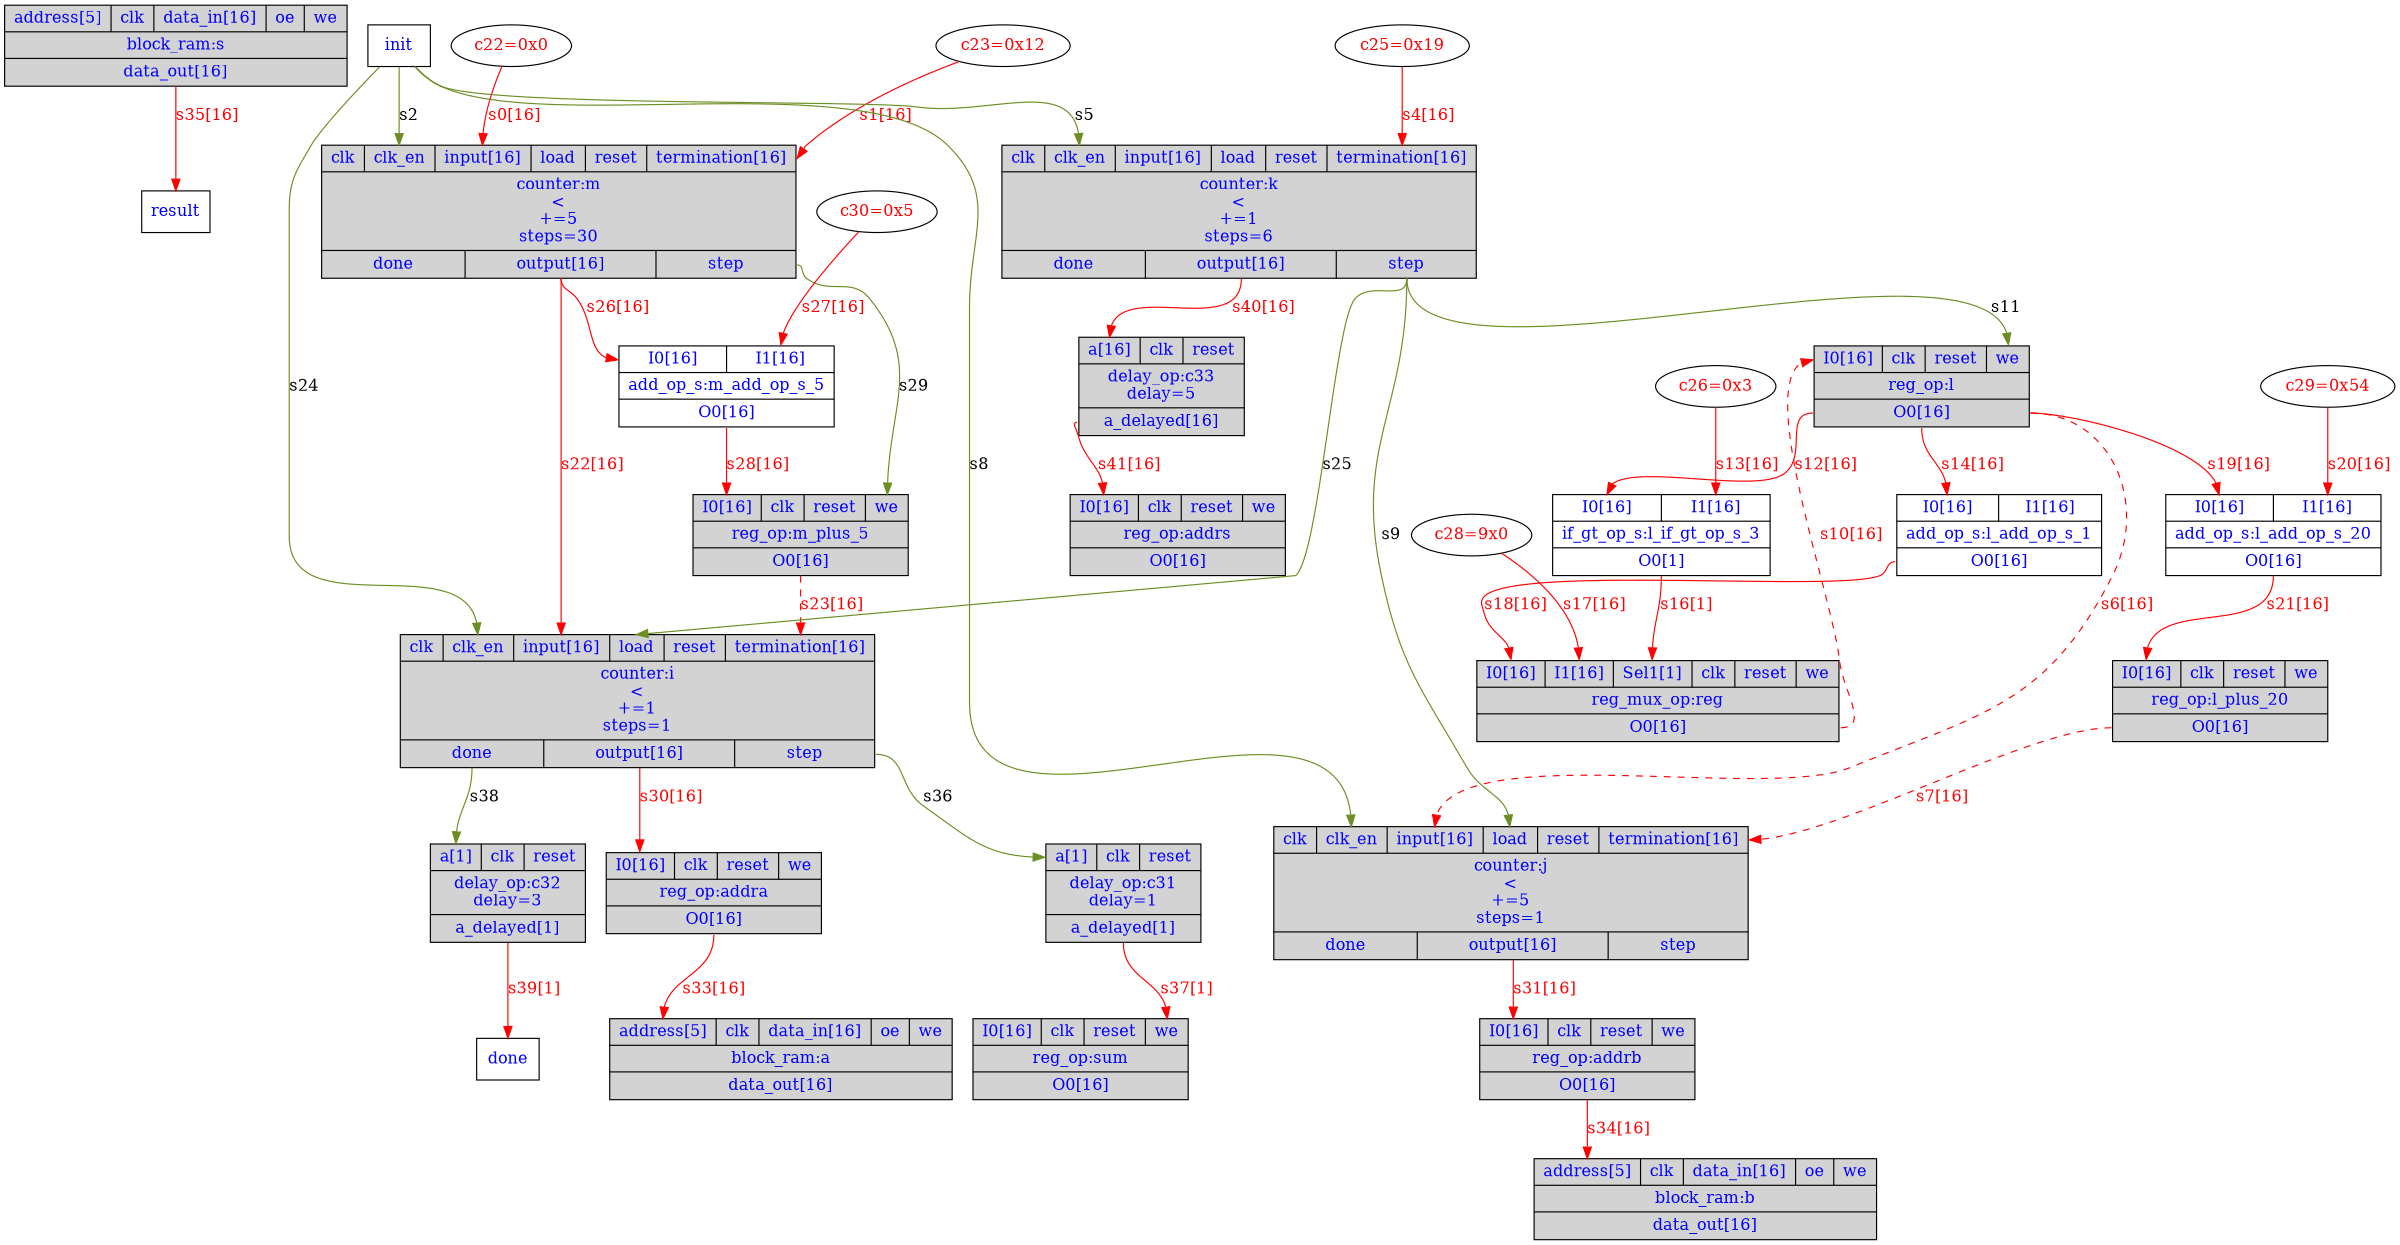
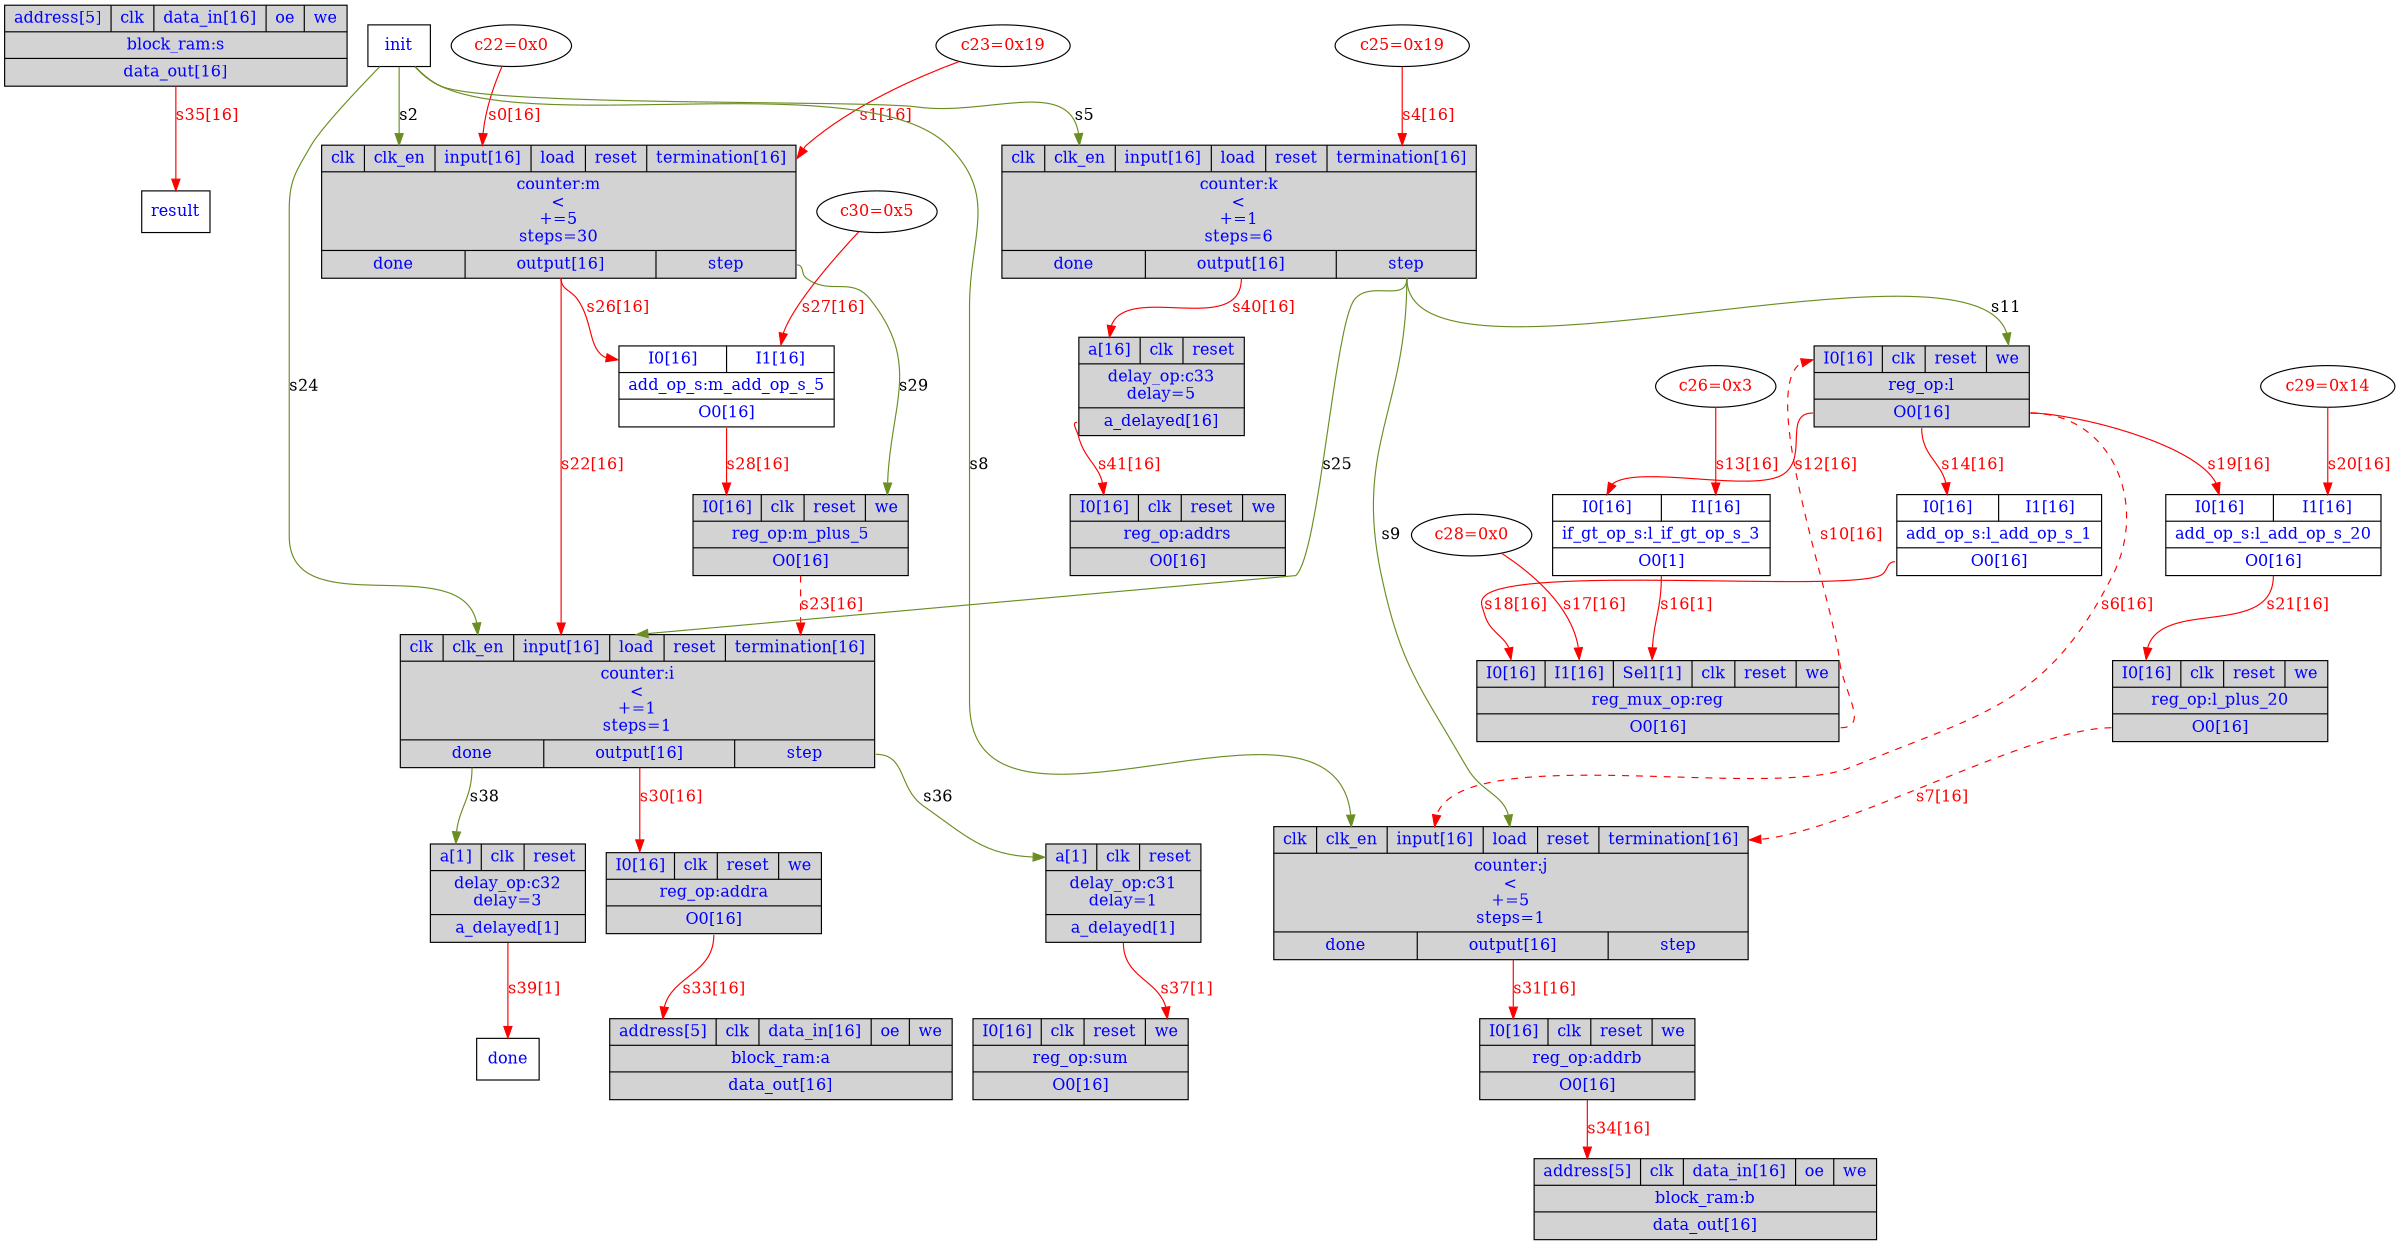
(1003, 46) -> (1003, 46)
(2328, 386) -> (2328, 386)
(1472, 535) -> (1472, 535)
